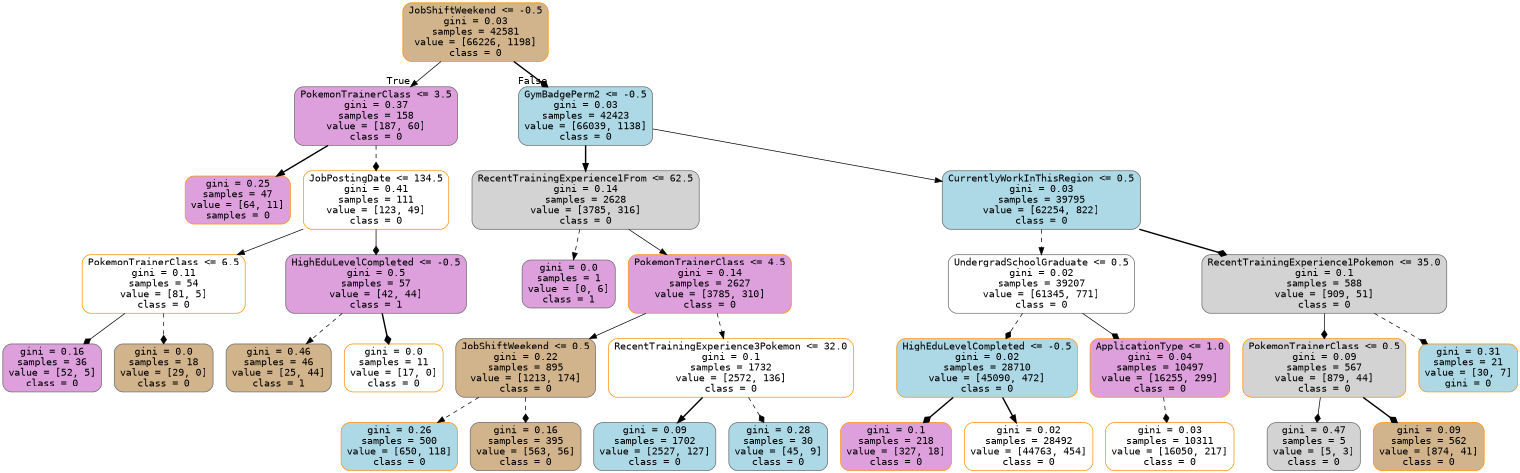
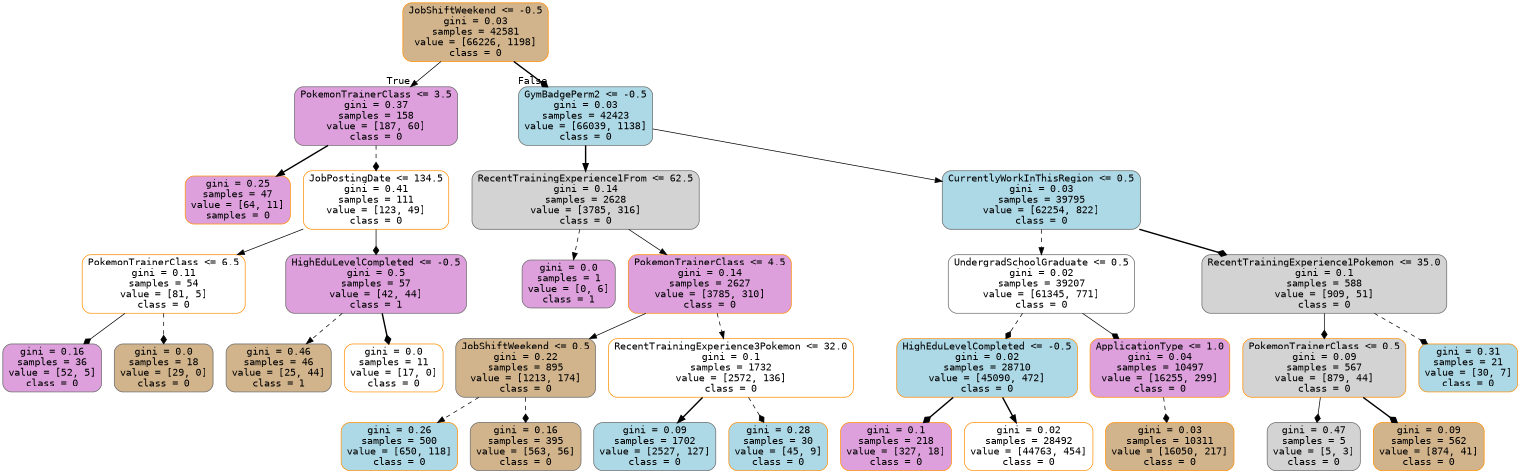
(1468, 368) -> (1468, 368)
(778, 447) -> (778, 447)
(1170, 447) -> (1170, 447)
